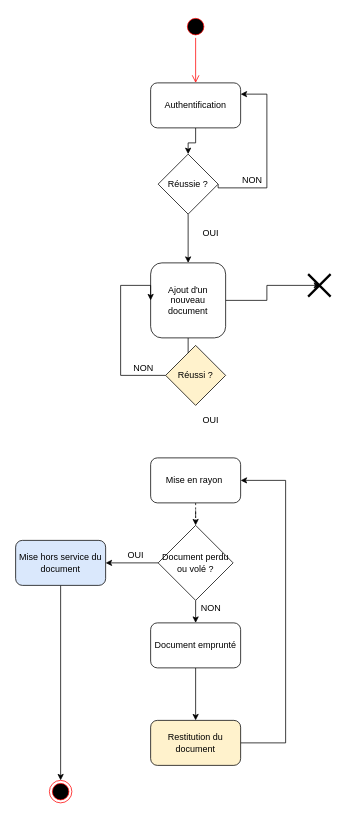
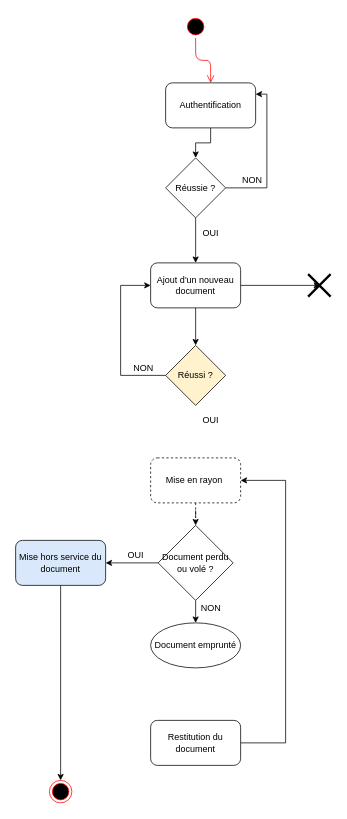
(195, 105) -> (210, 105)
(188, 184) -> (195, 188)
(188, 300) -> (195, 285)
(195, 480) -> (195, 480)
(195, 645) -> (195, 645)
(195, 691) -> none
(195, 743) -> (195, 743)
